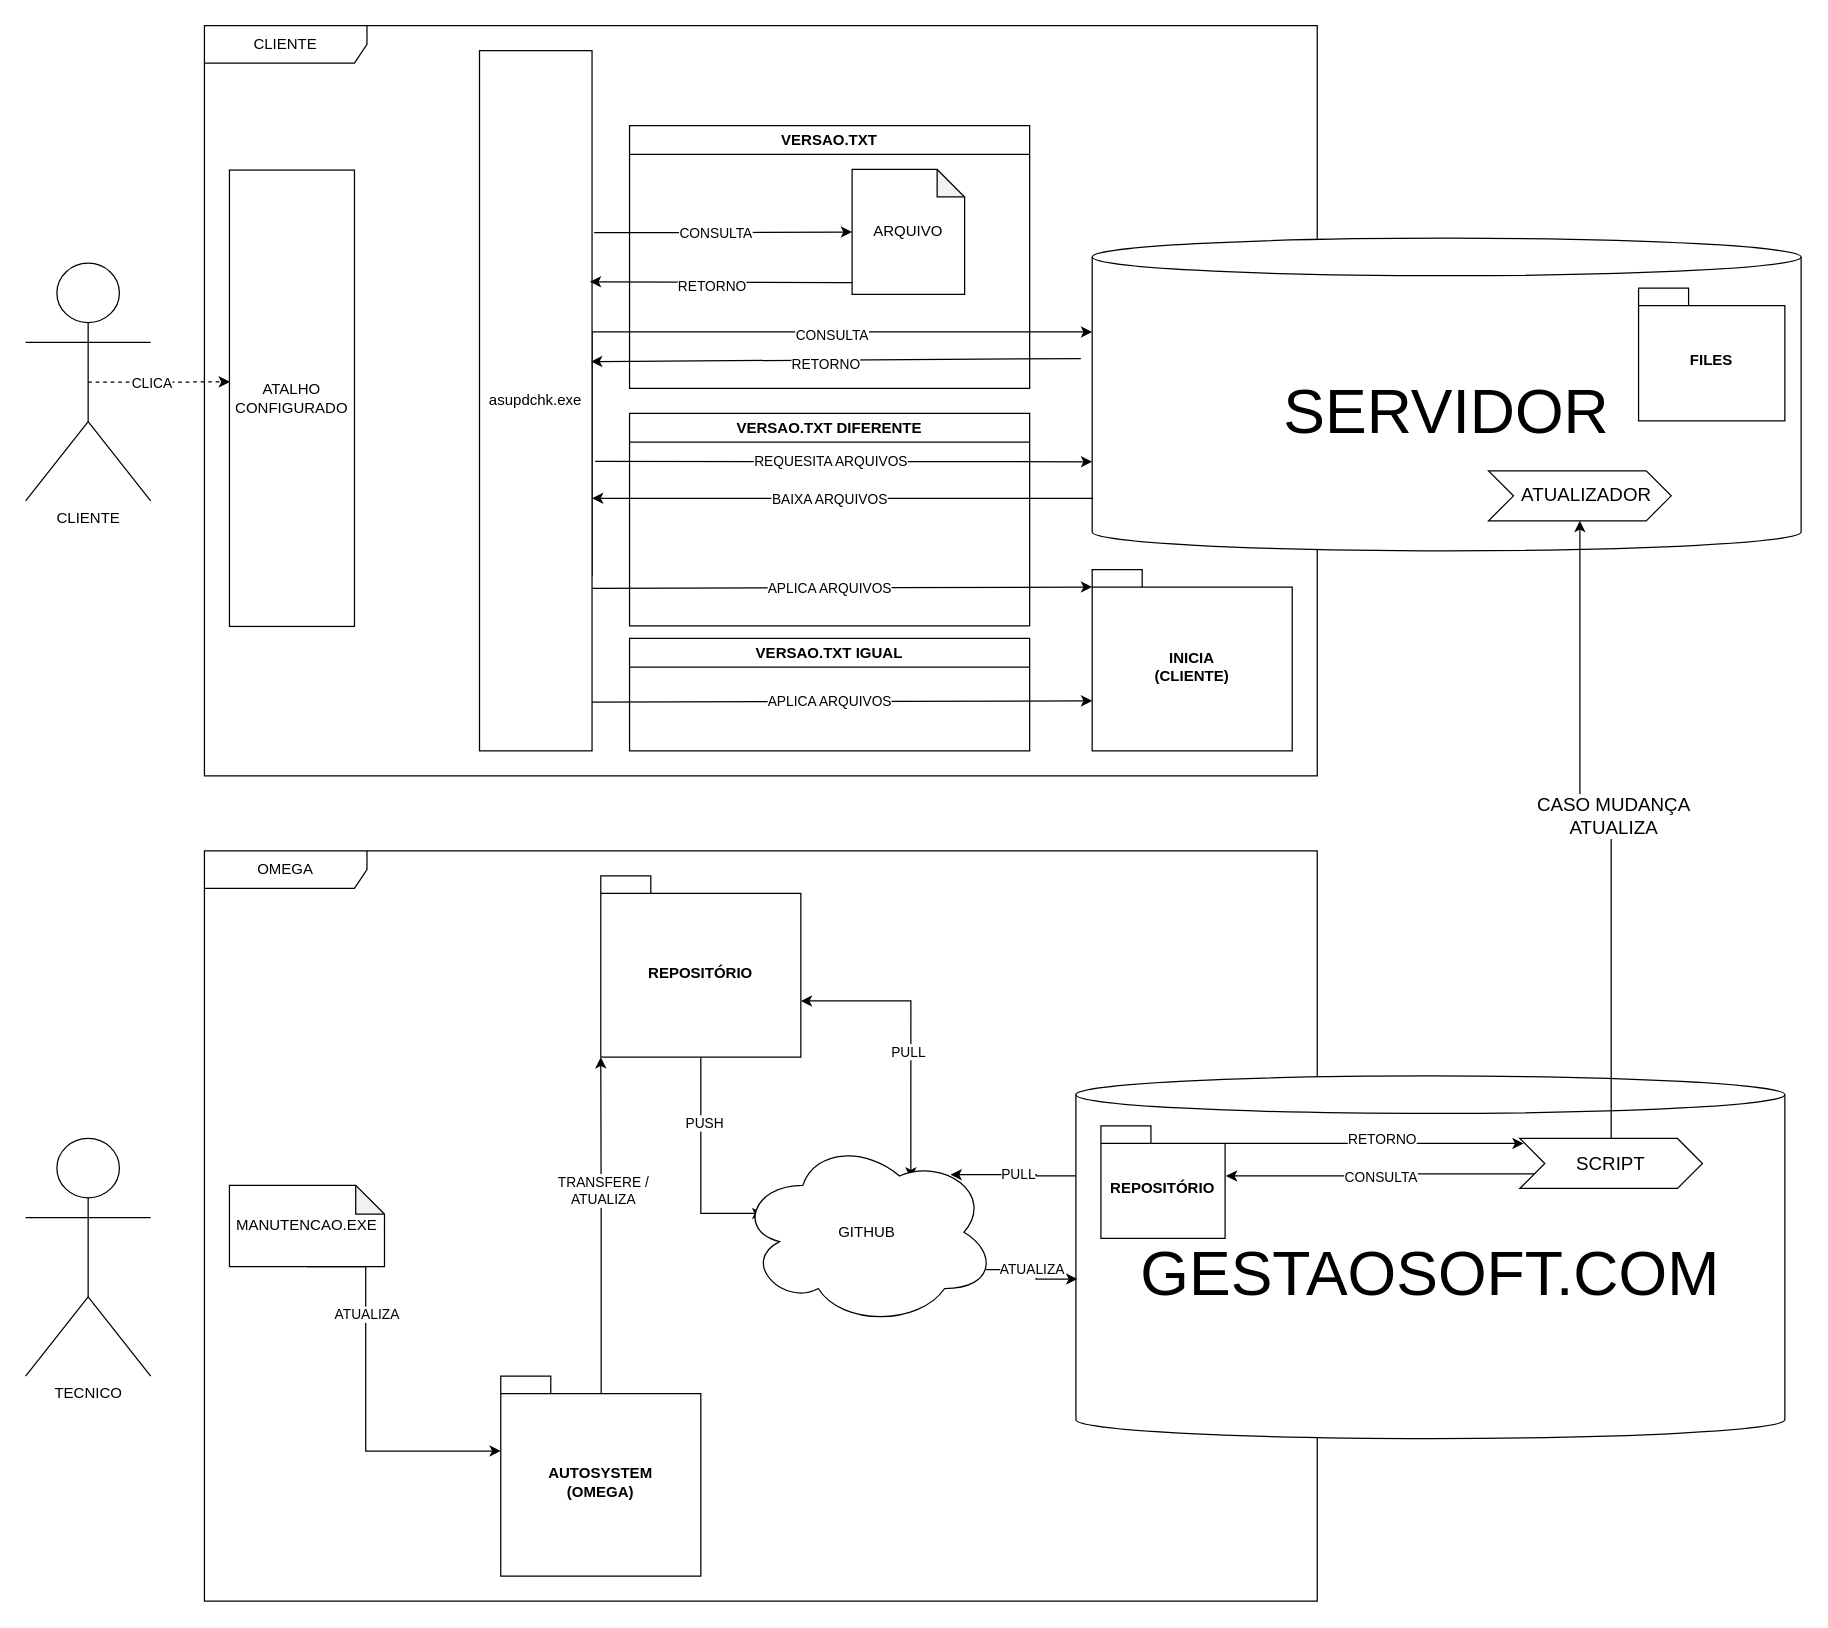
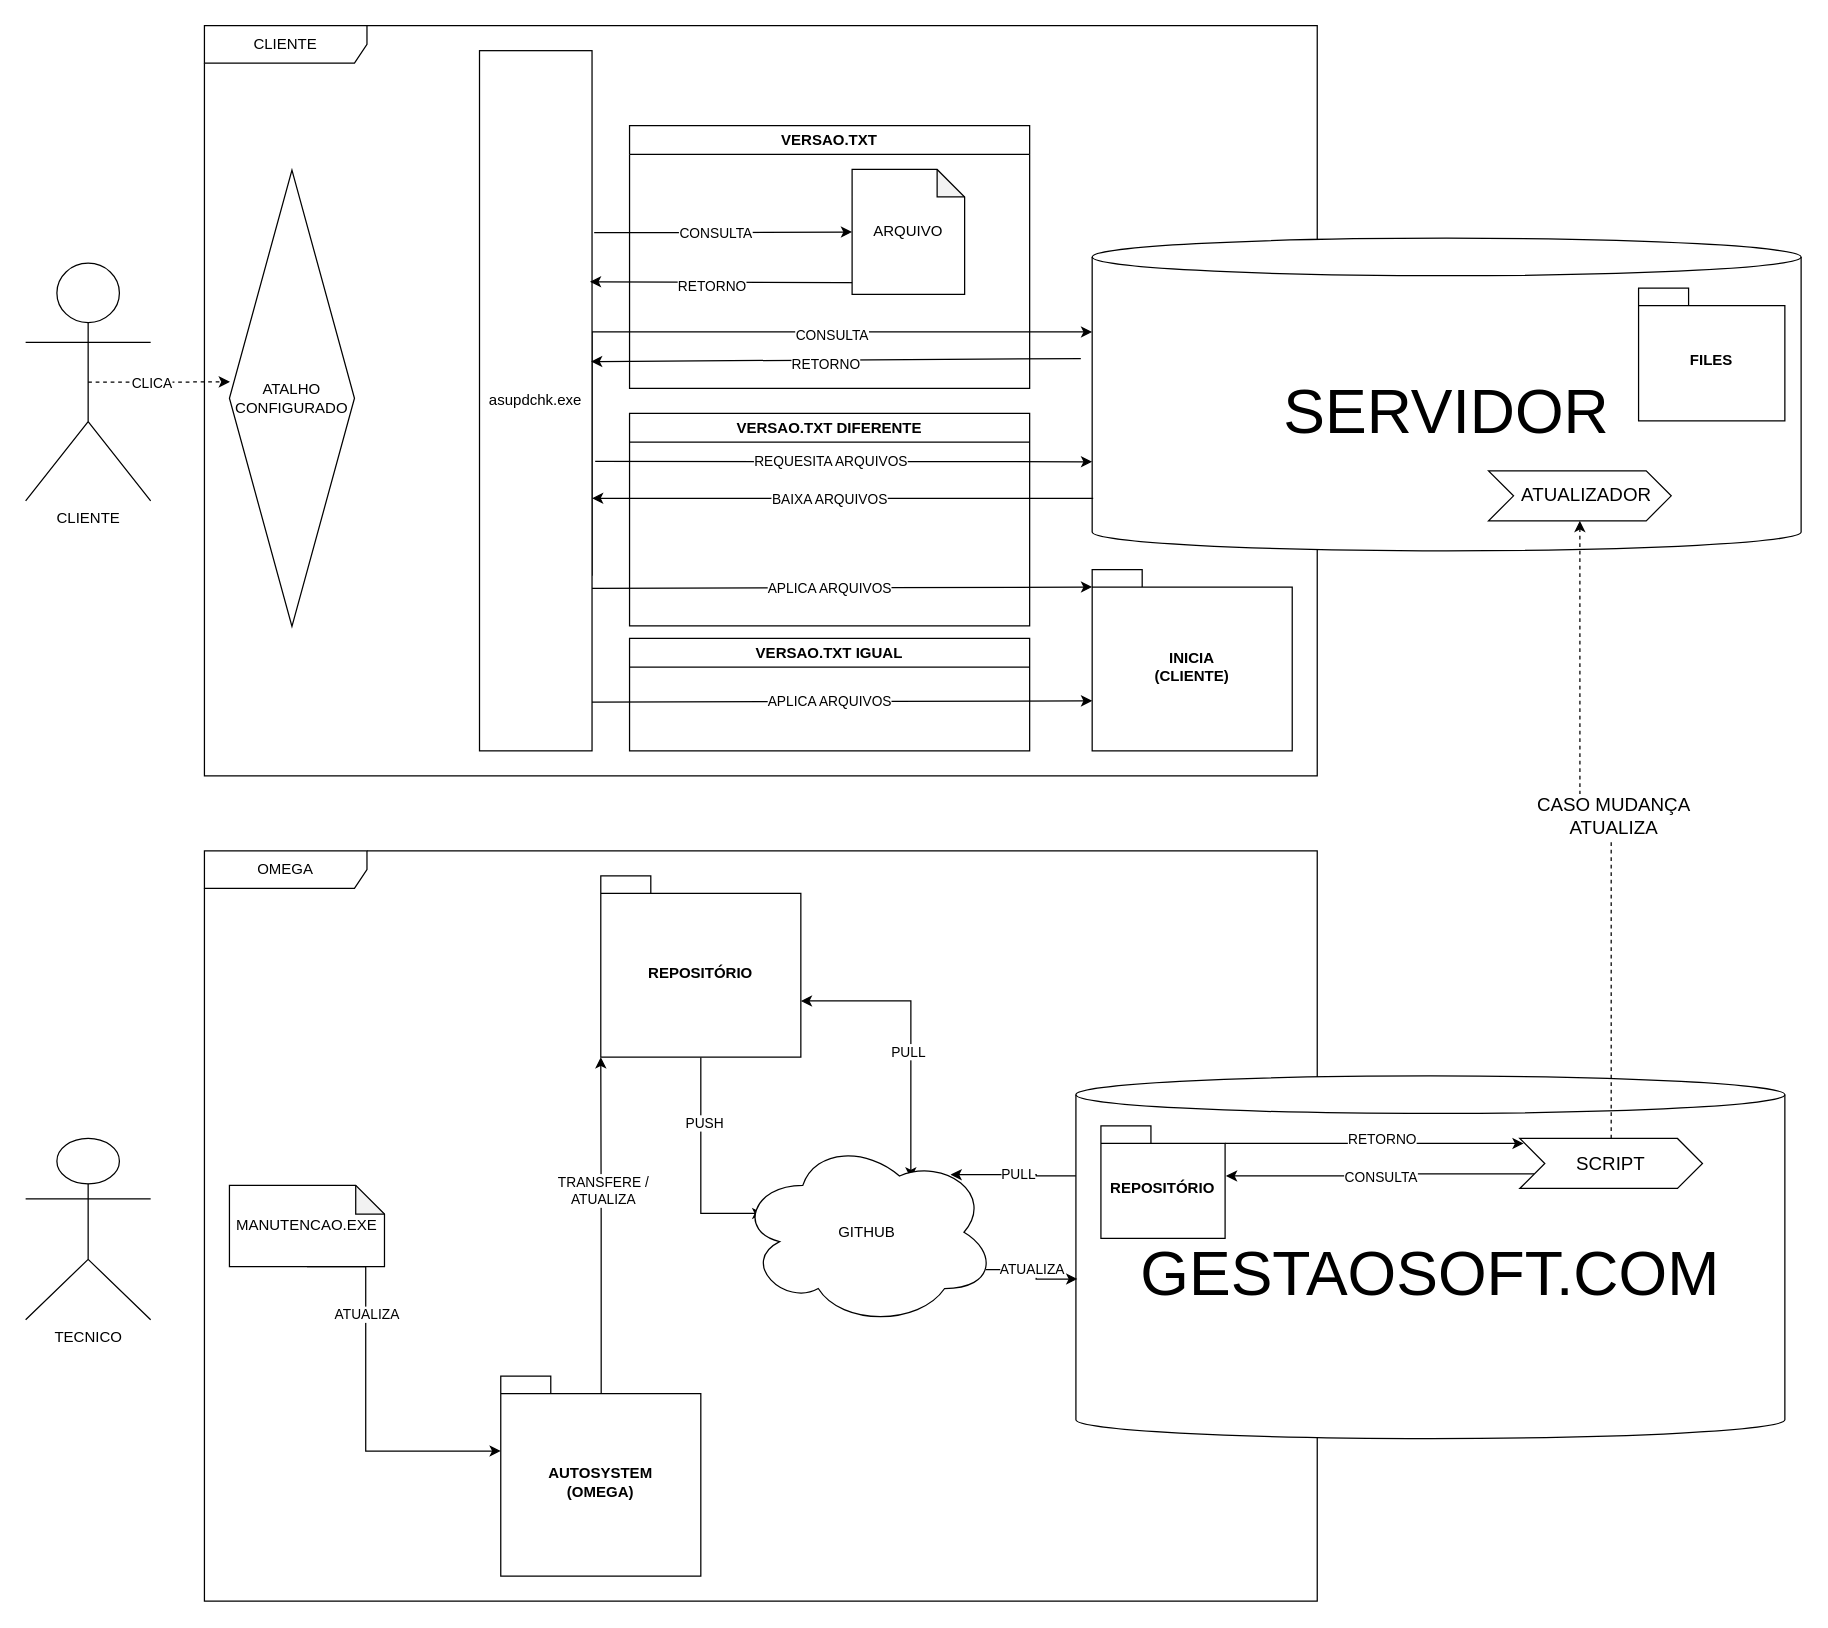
(292, 398) -> (292, 398)
(1611, 987) -> (1611, 987)
(88, 1257) -> (88, 1229)
